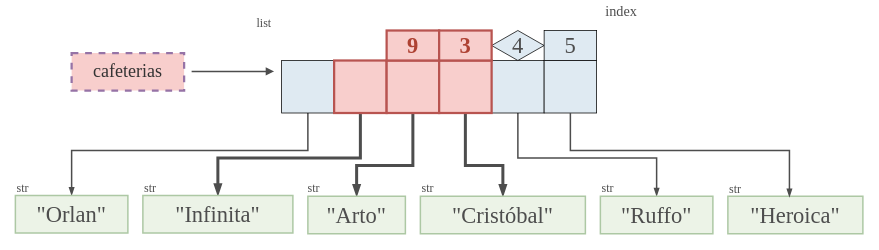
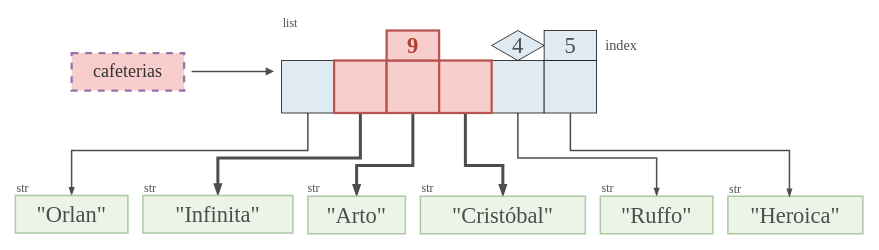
(623, 12) -> (623, 45)
(269, 23) -> (295, 23)
(465, 45) -> none
